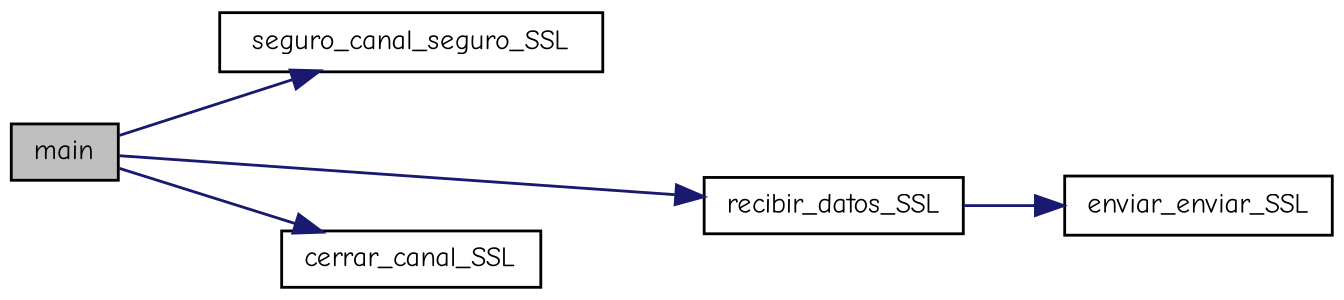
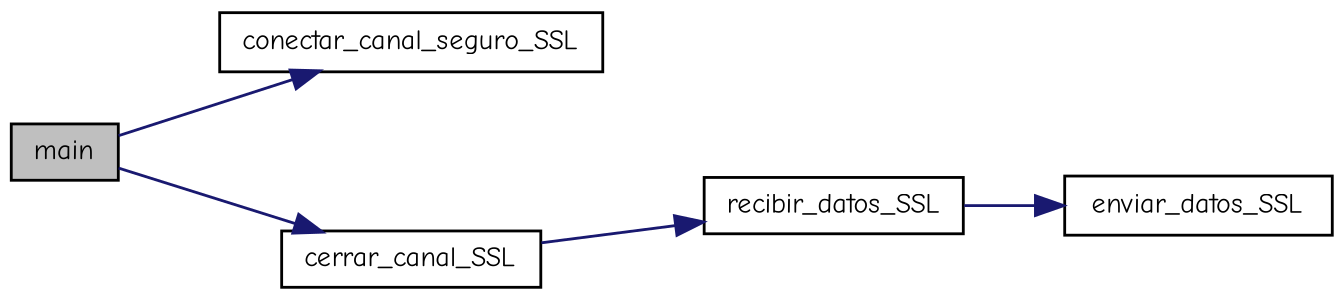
(411, 42) -> (411, 42)
(397, 175) -> (608, 234)
(1198, 206) -> (1198, 206)
